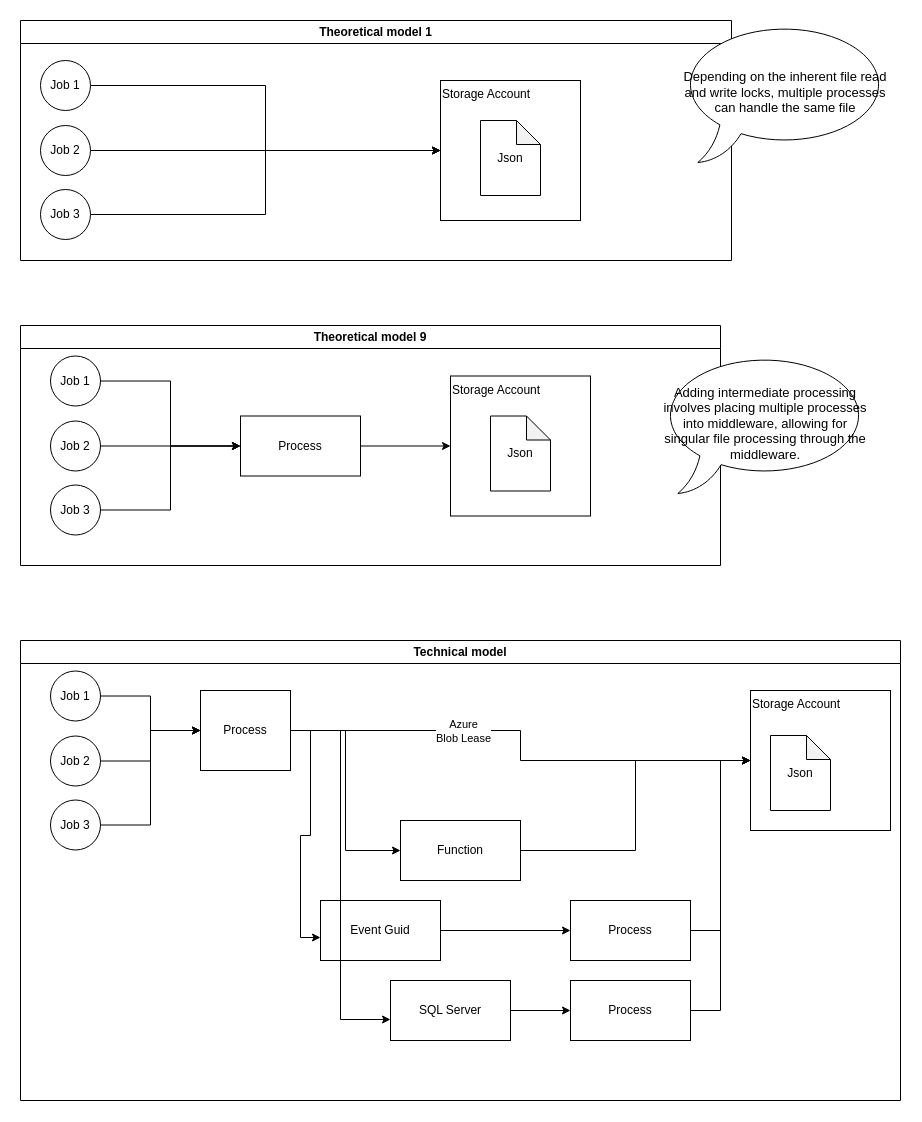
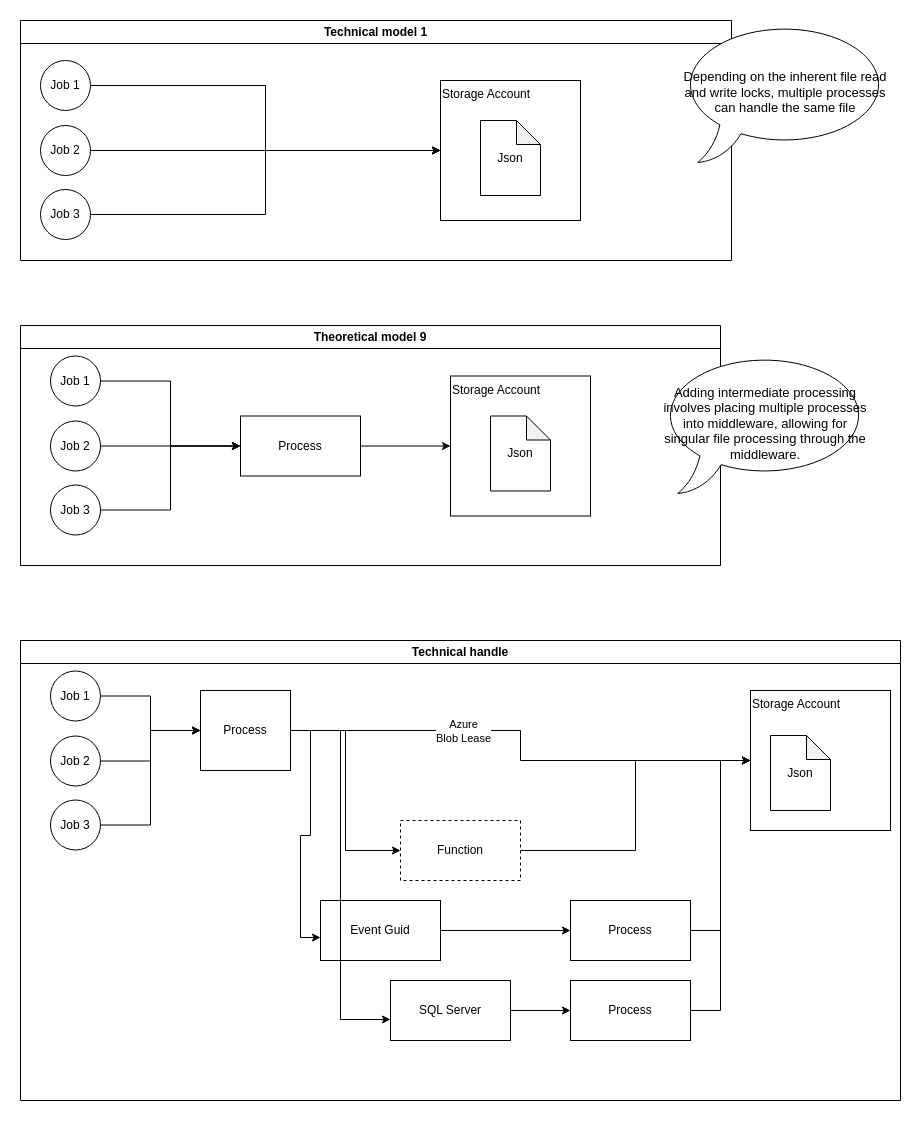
(376, 33) -> (376, 33)
(461, 653) -> (461, 653)
(461, 851) -> (461, 851)
